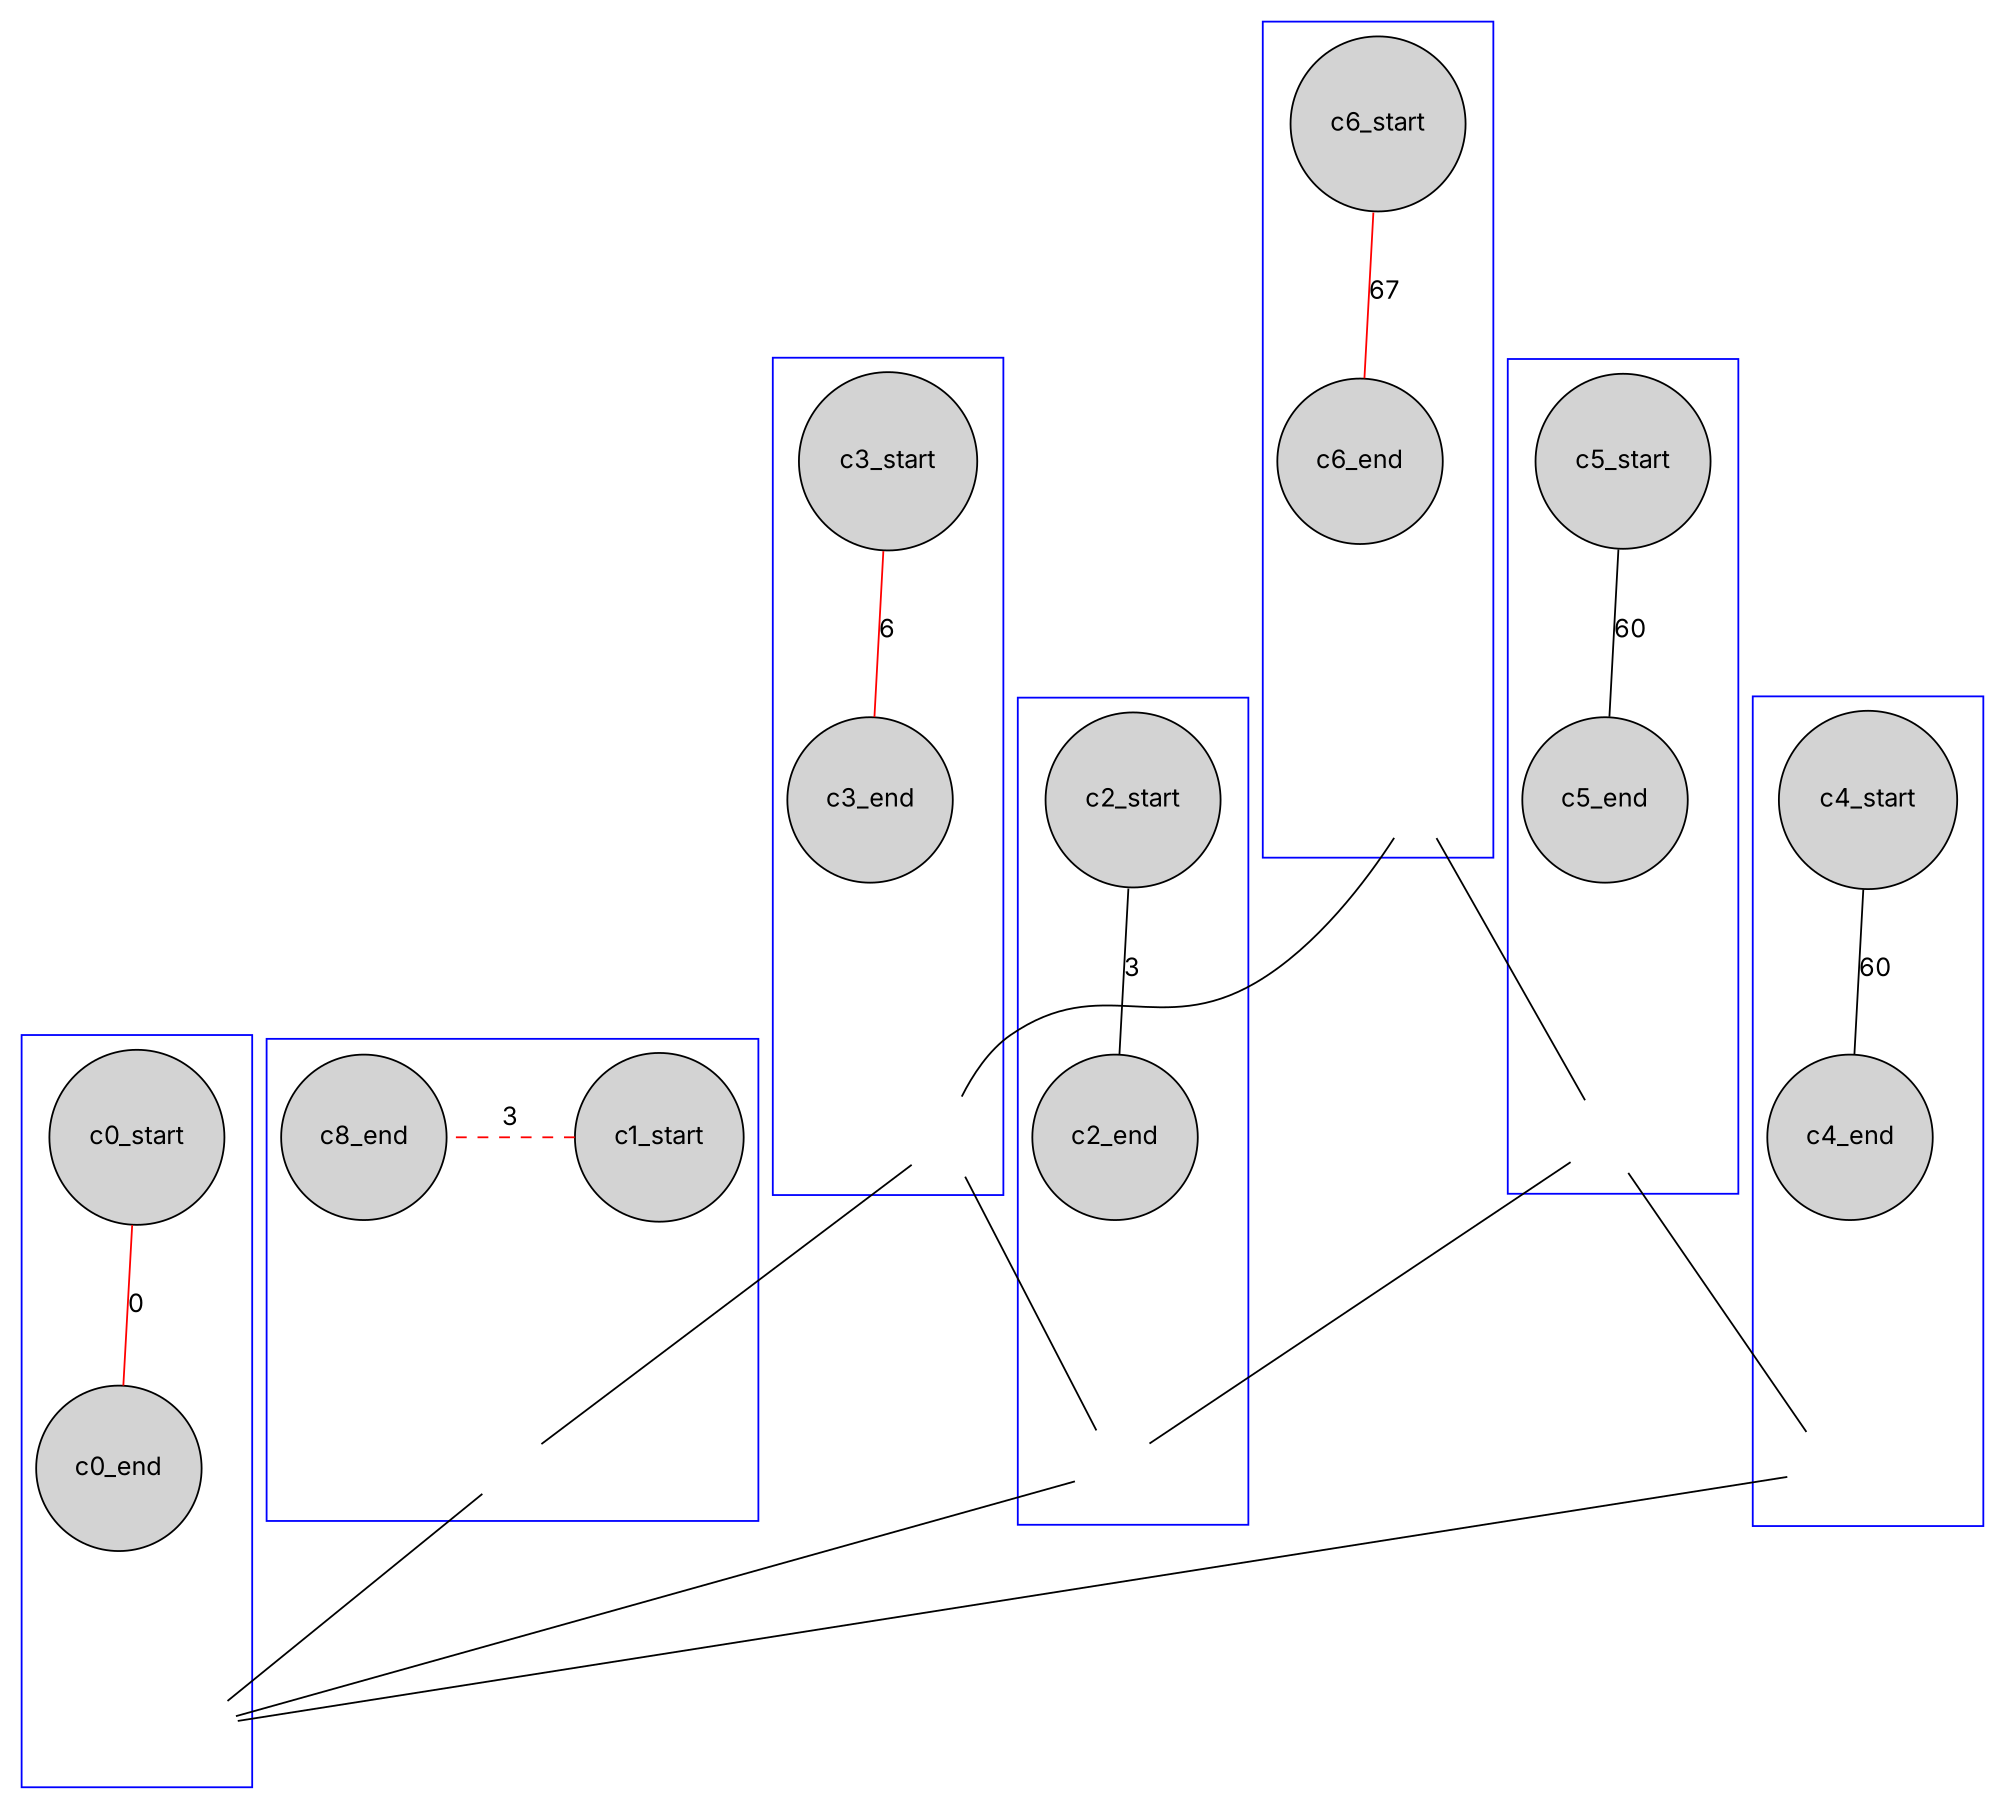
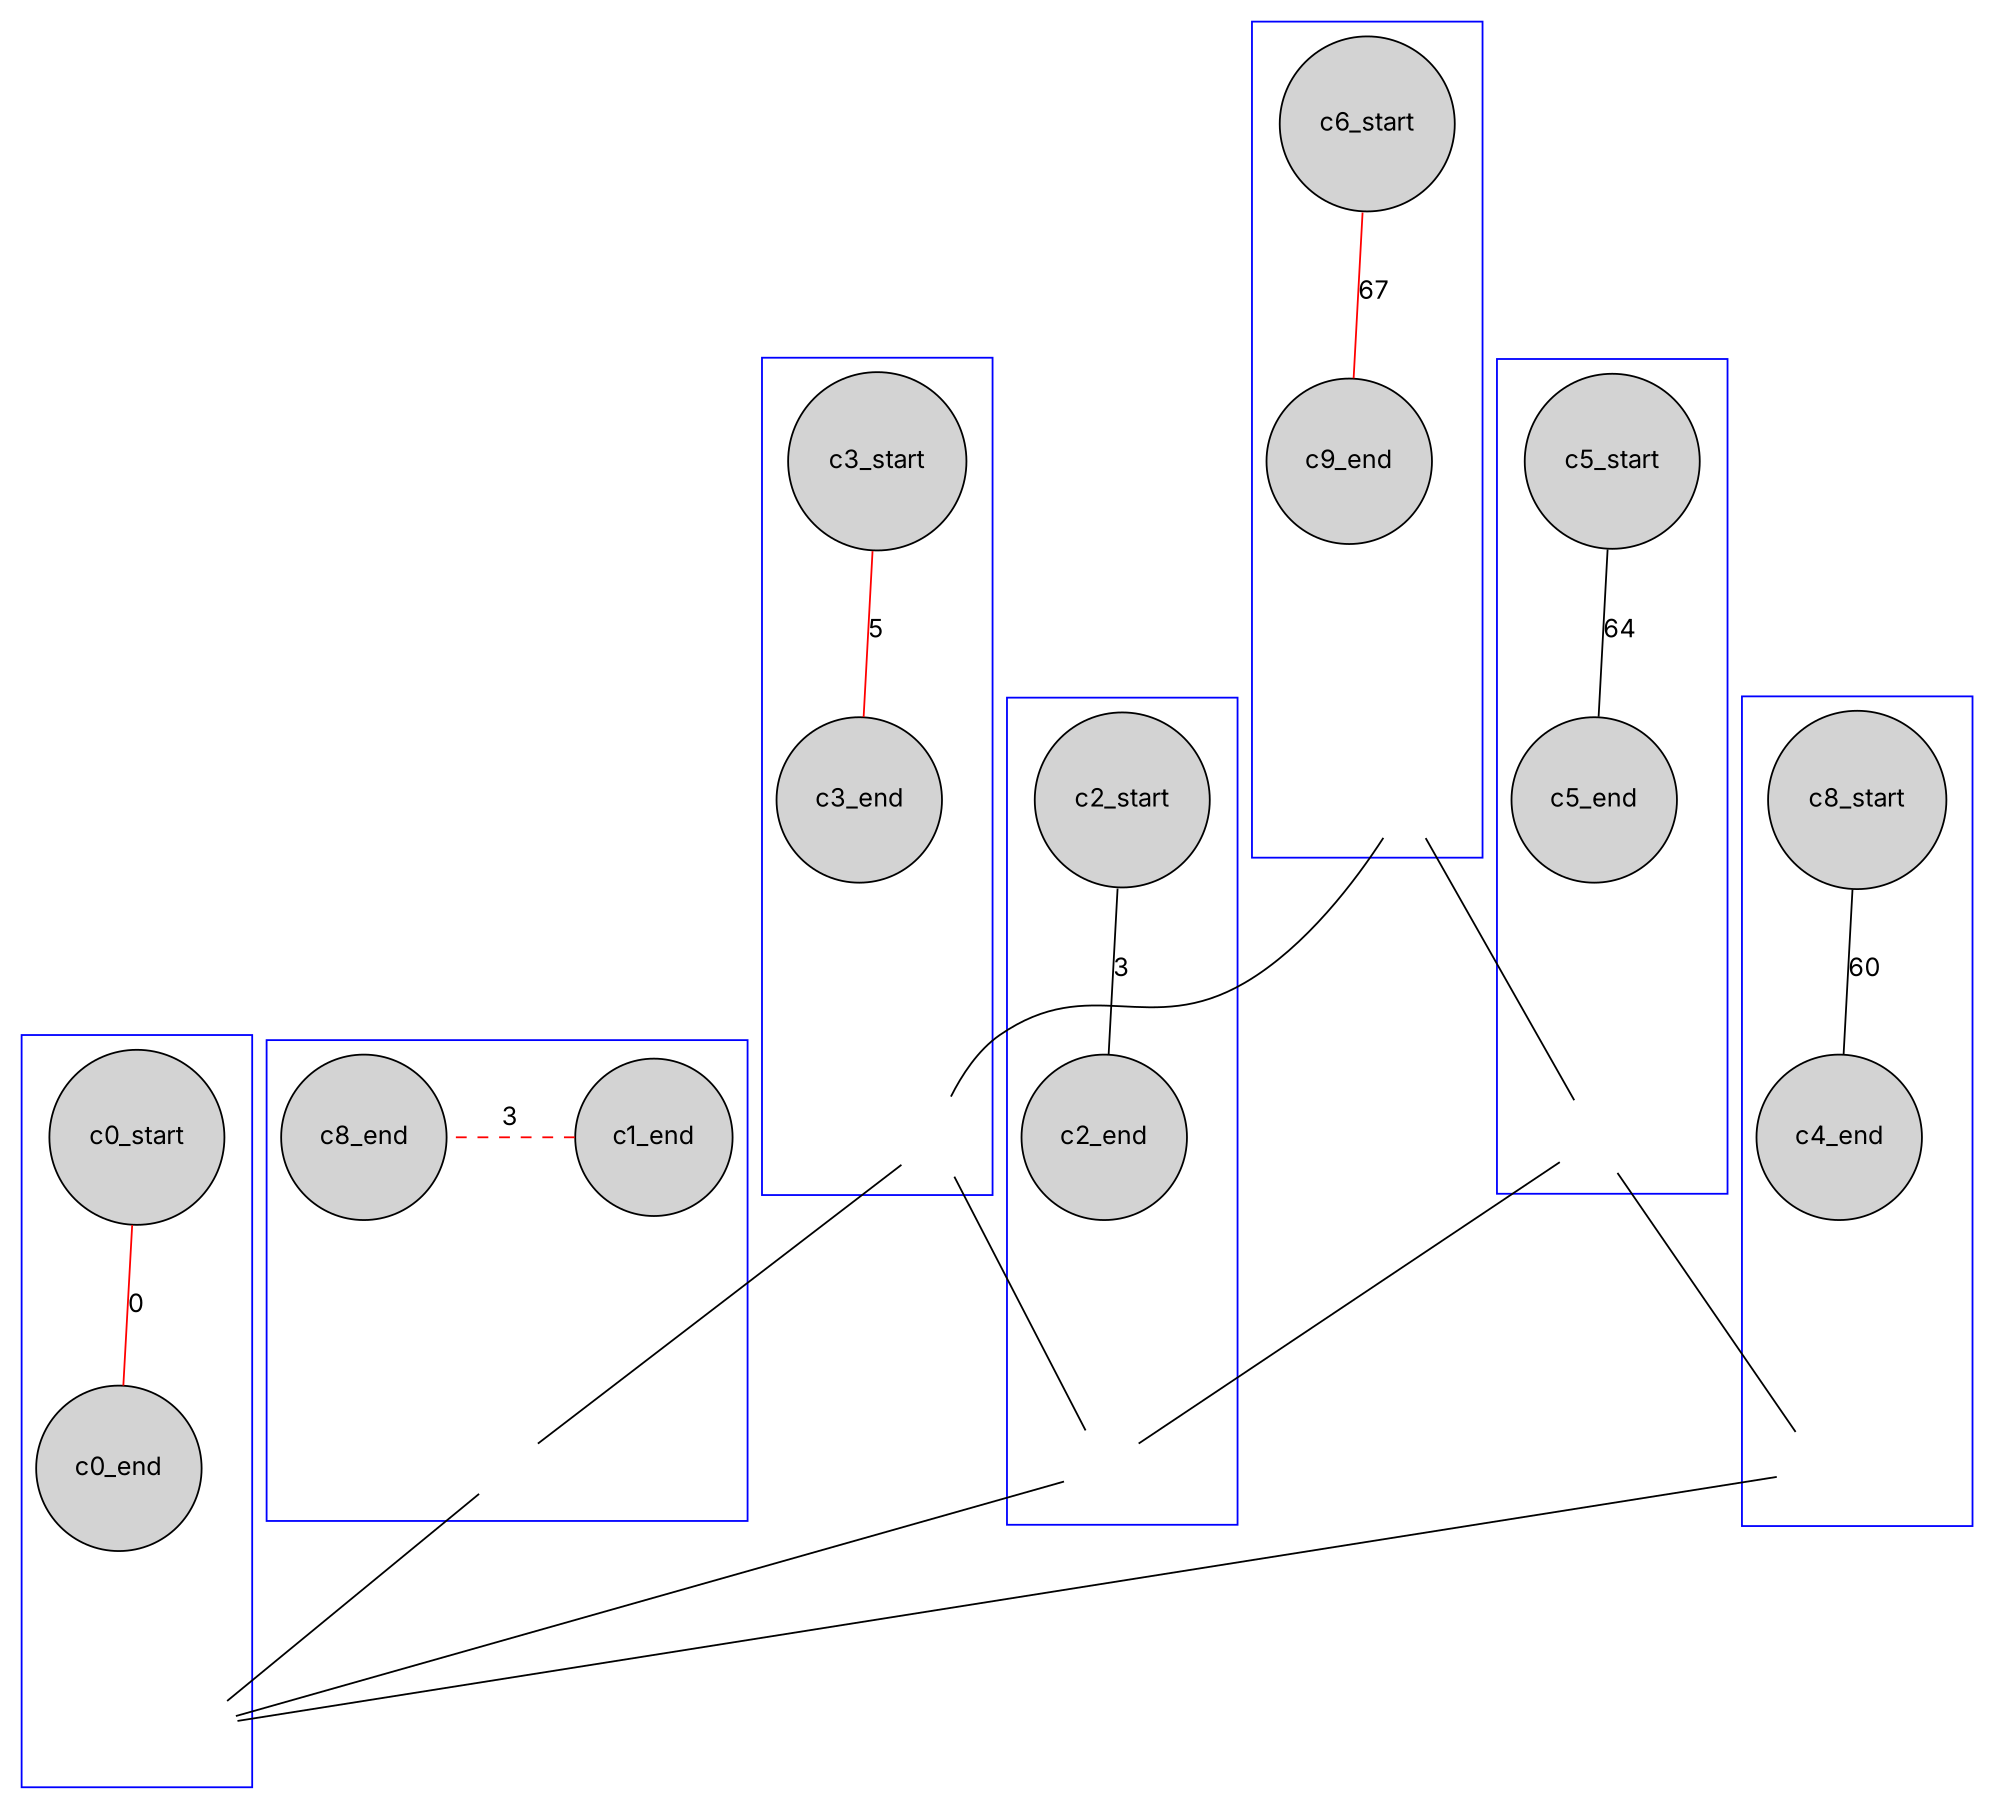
(1360, 461) -> (1349, 461)
(888, 631) -> (876, 631)
(1631, 631) -> (1620, 631)
(1868, 800) -> (1857, 800)
(659, 1137) -> (654, 1137)
